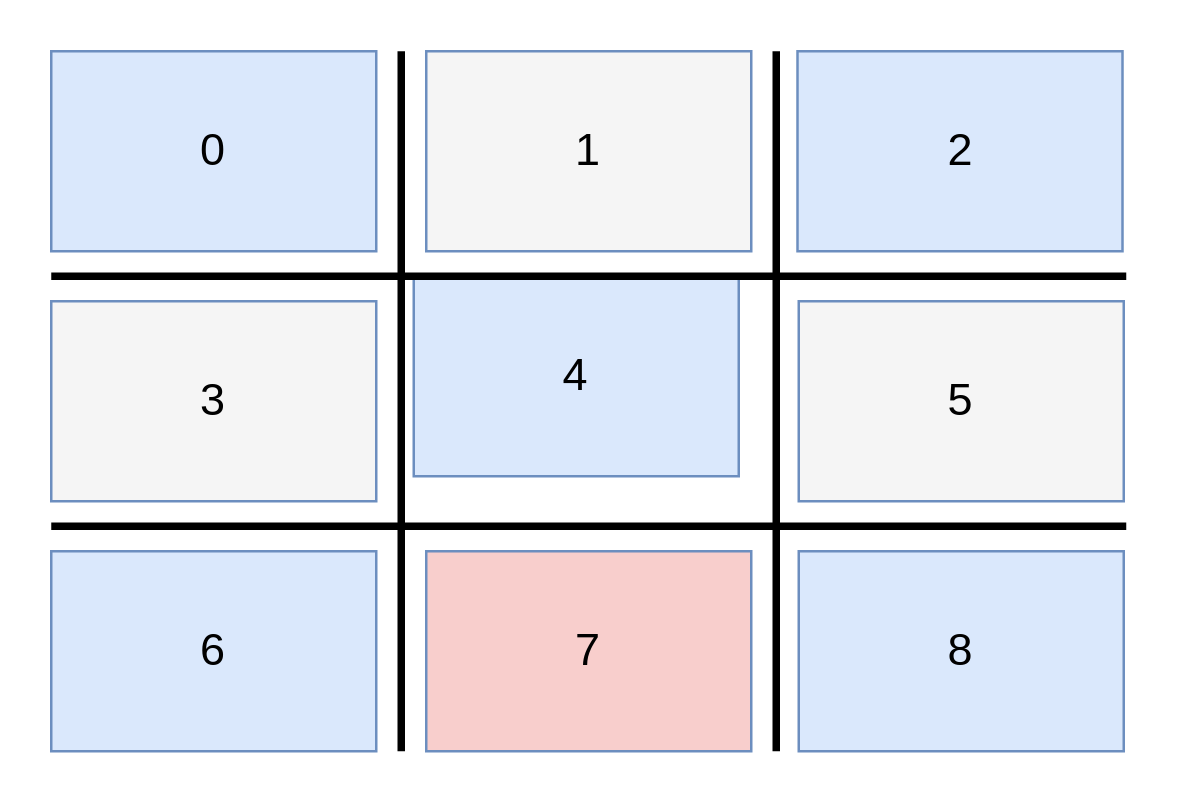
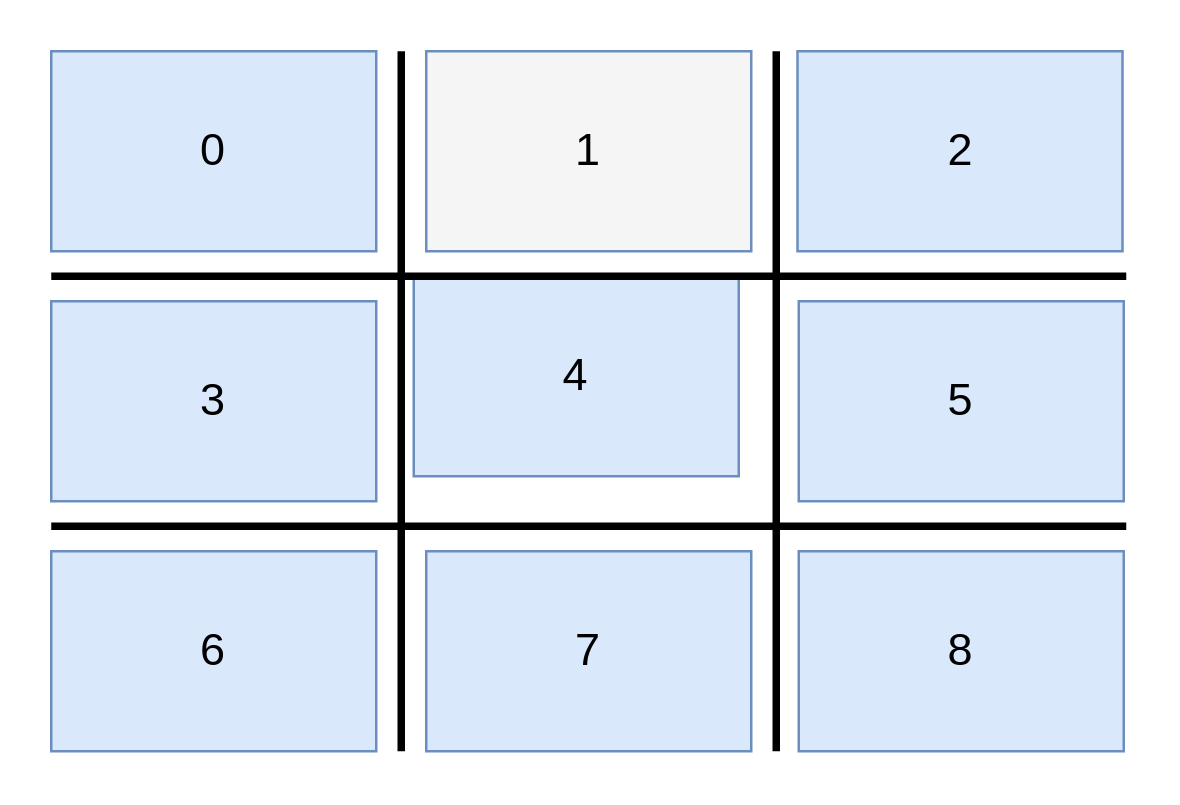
(214, 401) -> (214, 401)
(961, 401) -> (961, 401)
(589, 651) -> (589, 651)
